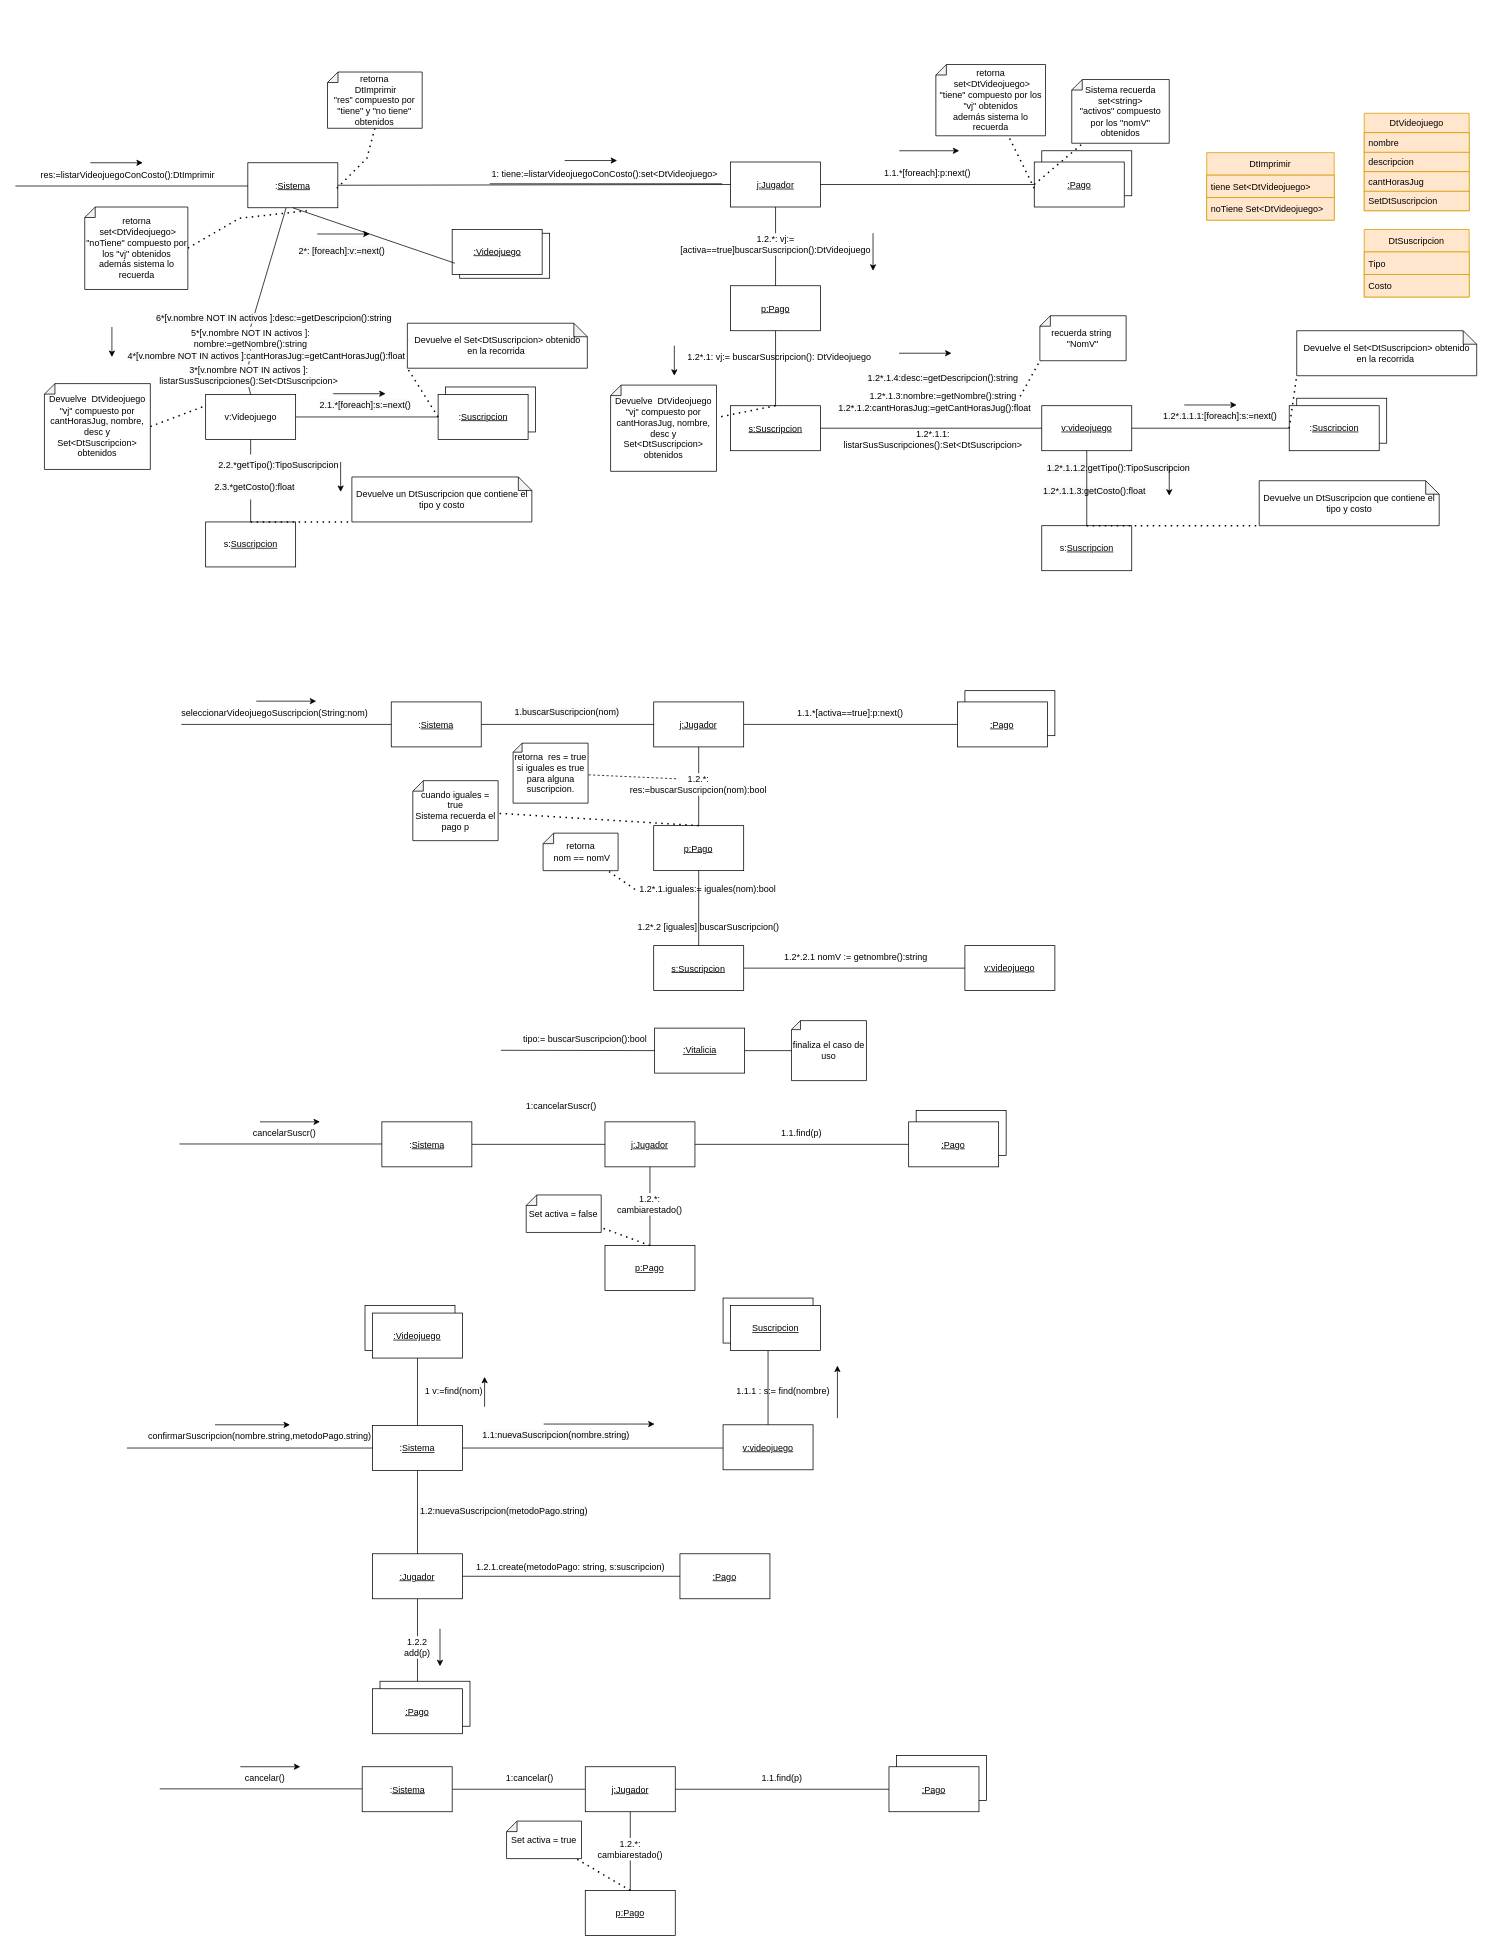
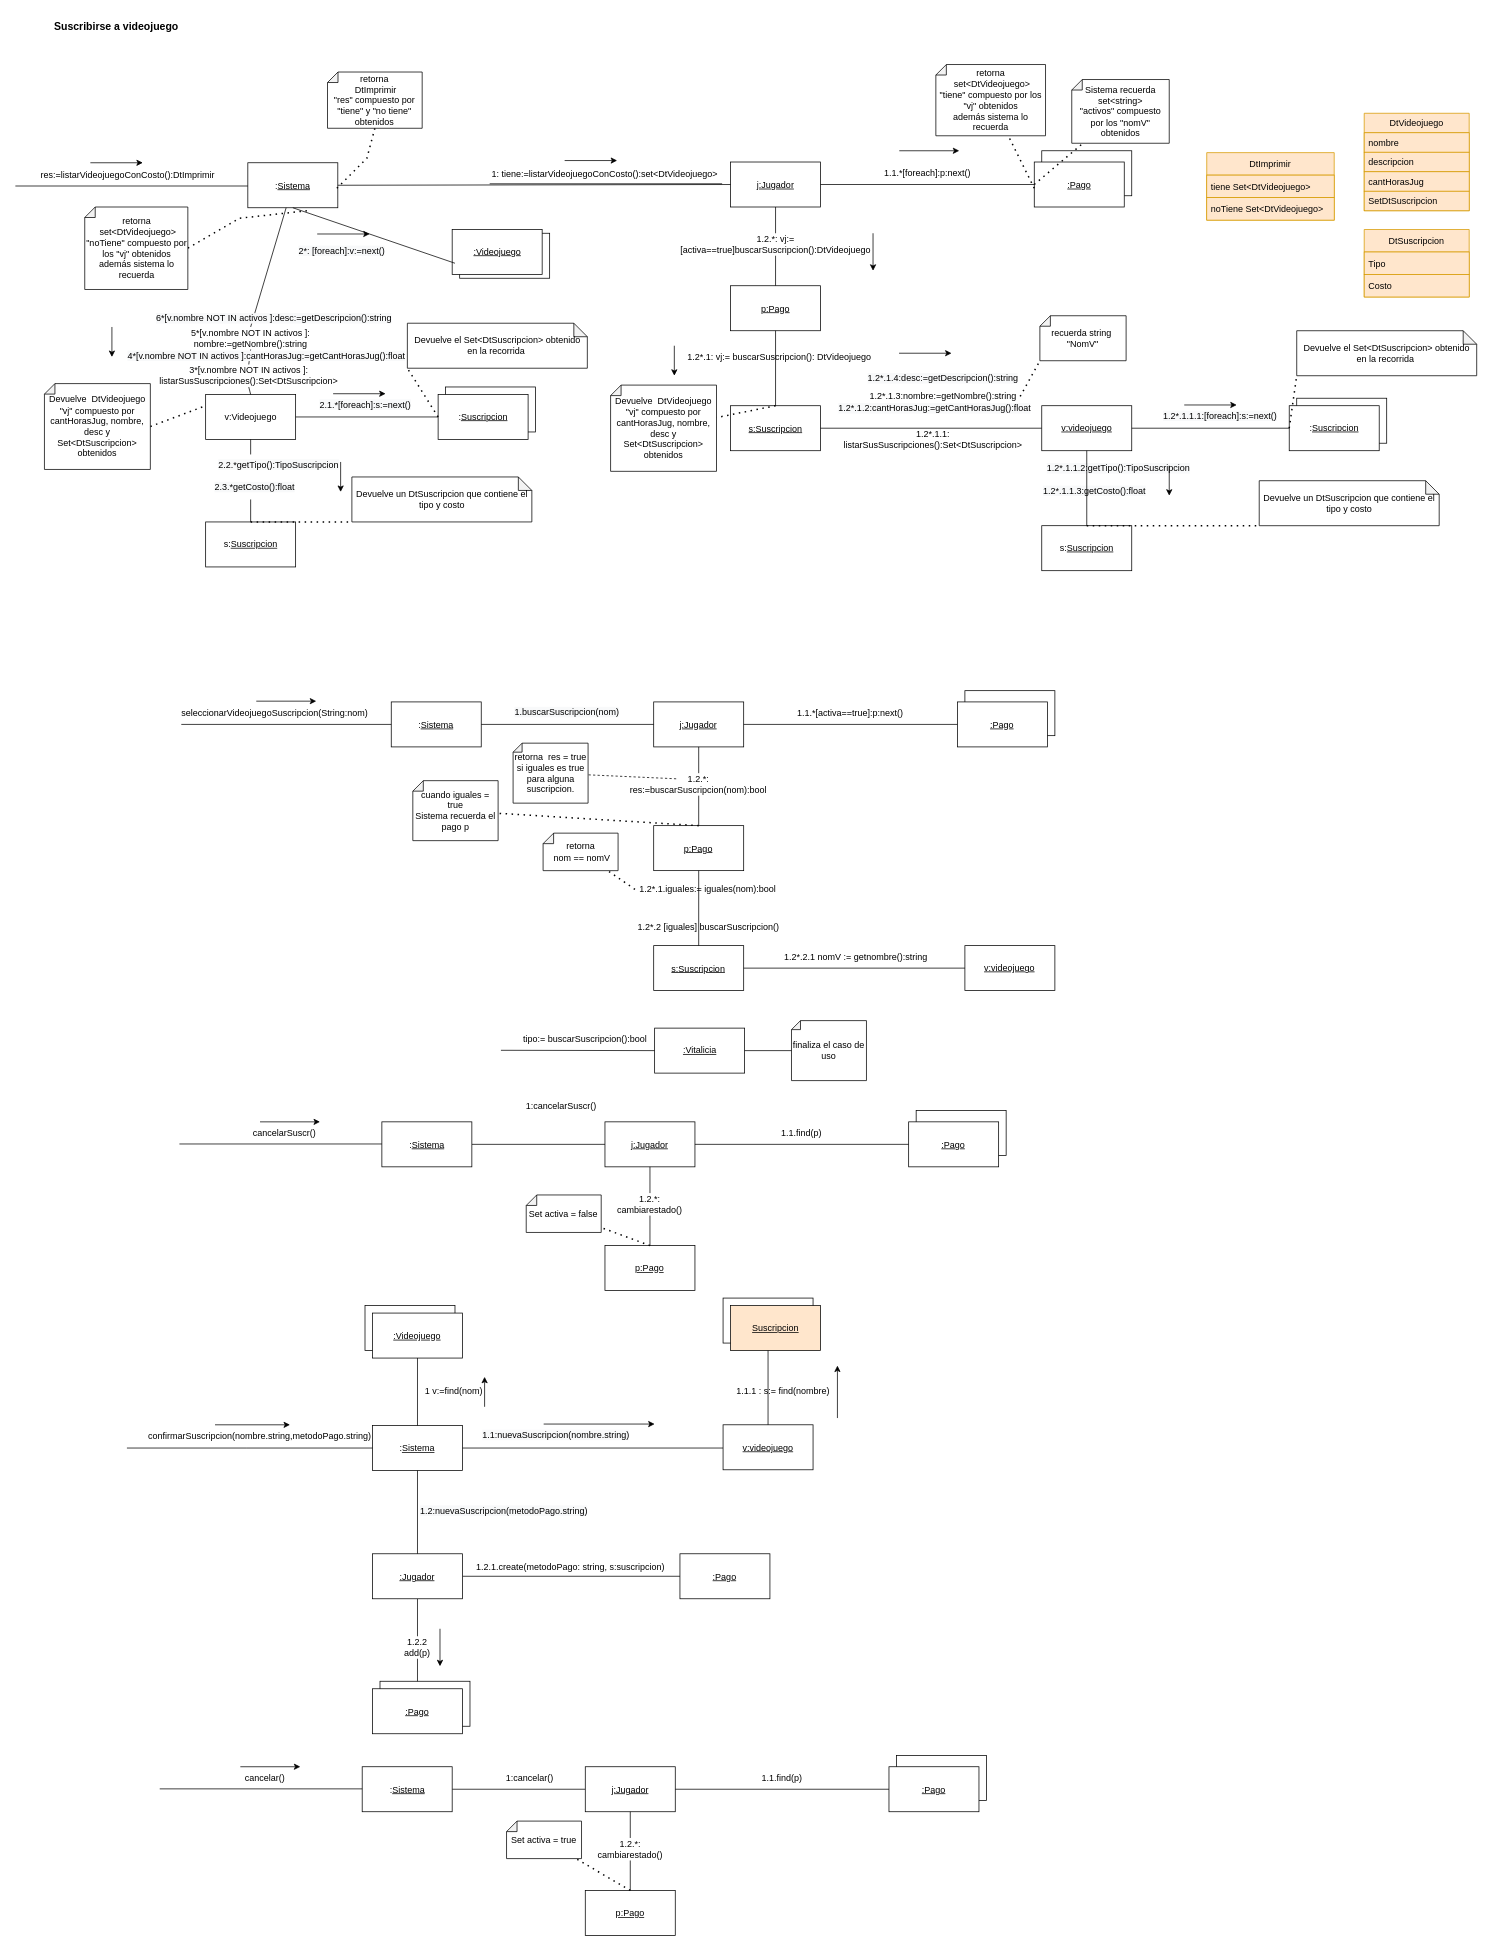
none -> (120, 27)
(776, 1328) -> (776, 1328)
